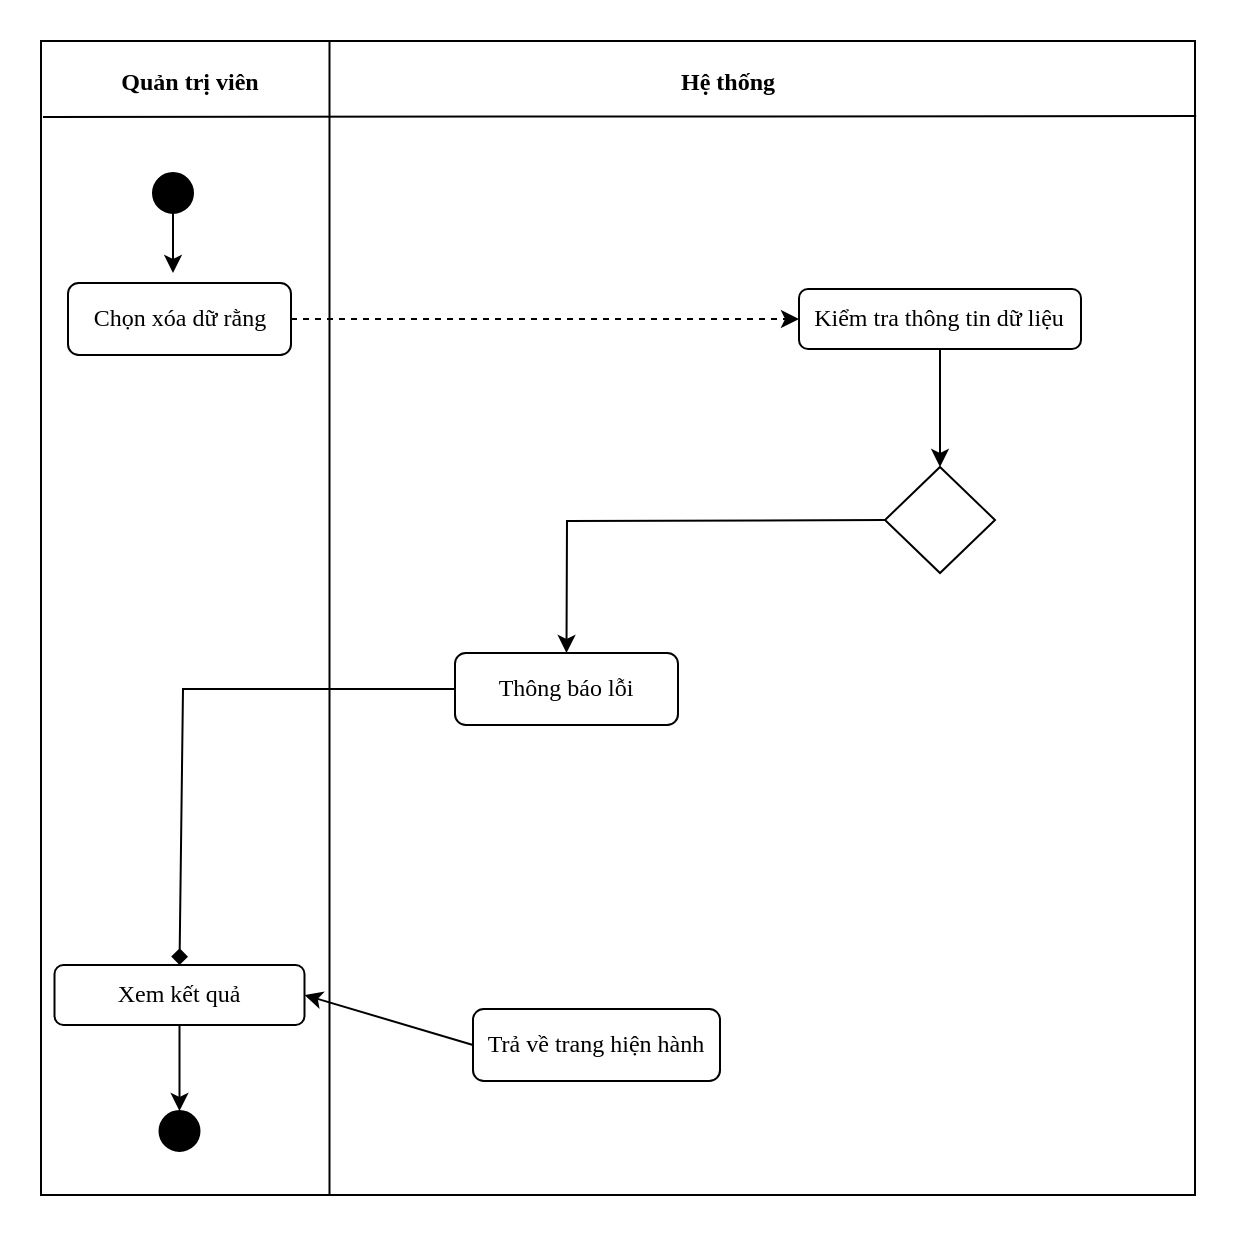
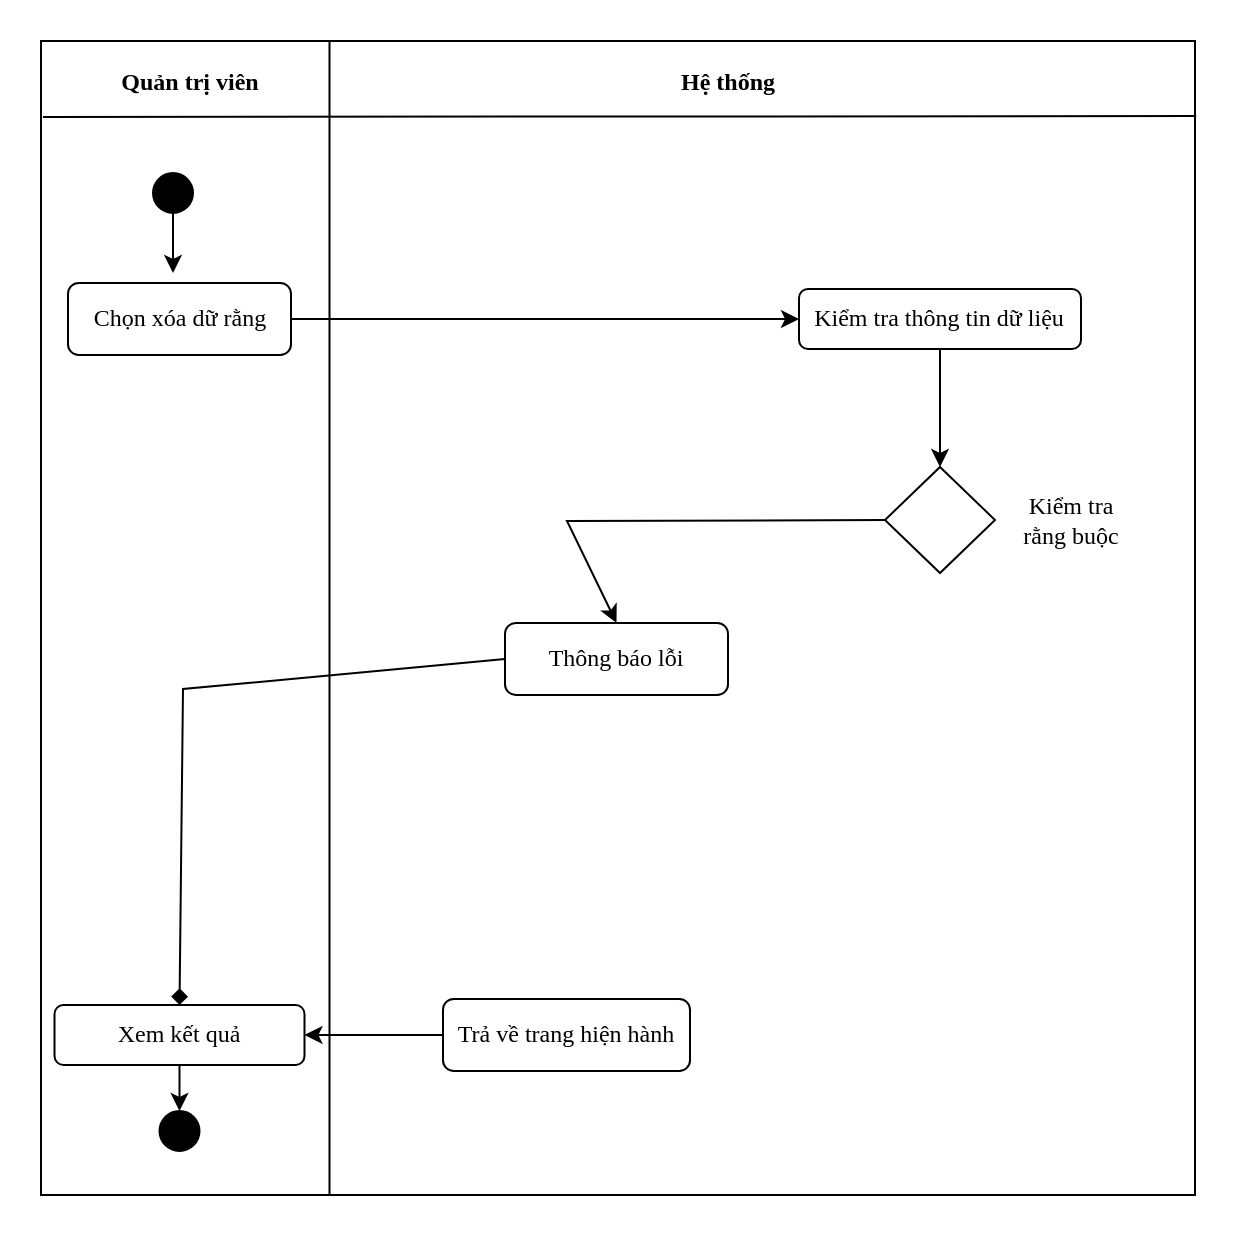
(539, 319) -> (539, 319)
none -> (1072, 520)
(567, 689) -> (617, 659)
(180, 995) -> (180, 1035)
(597, 1045) -> (567, 1035)
